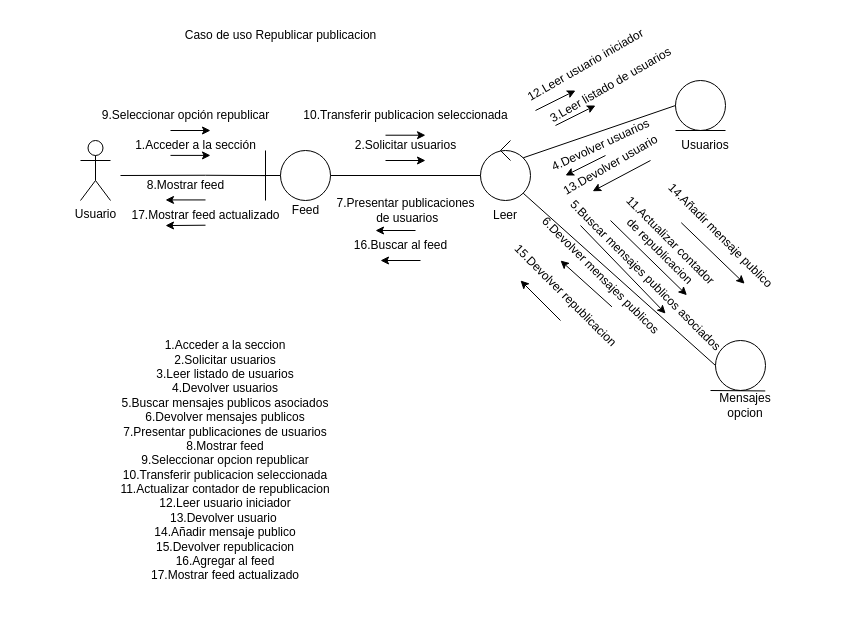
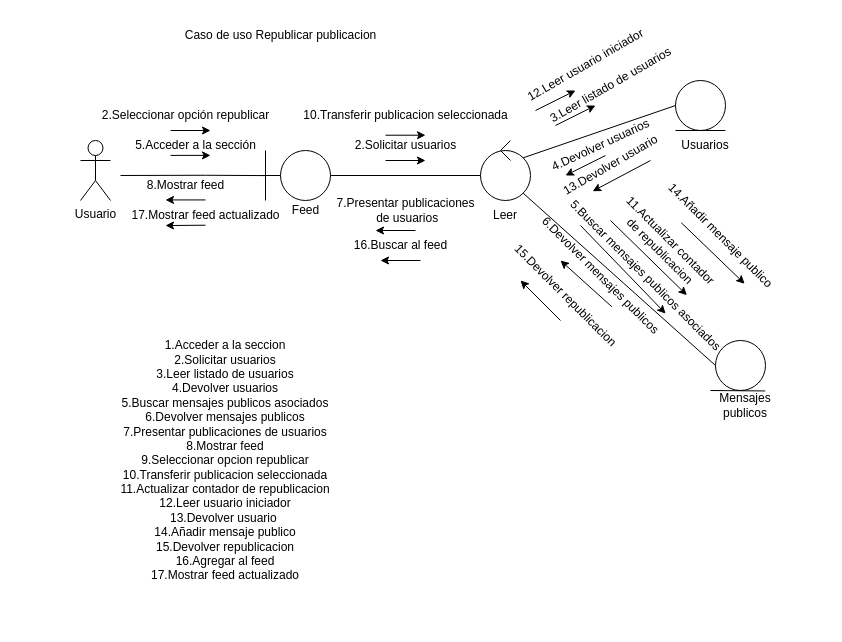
(186, 116) -> (186, 116)
(196, 146) -> (196, 146)
(746, 406) -> (746, 406)
